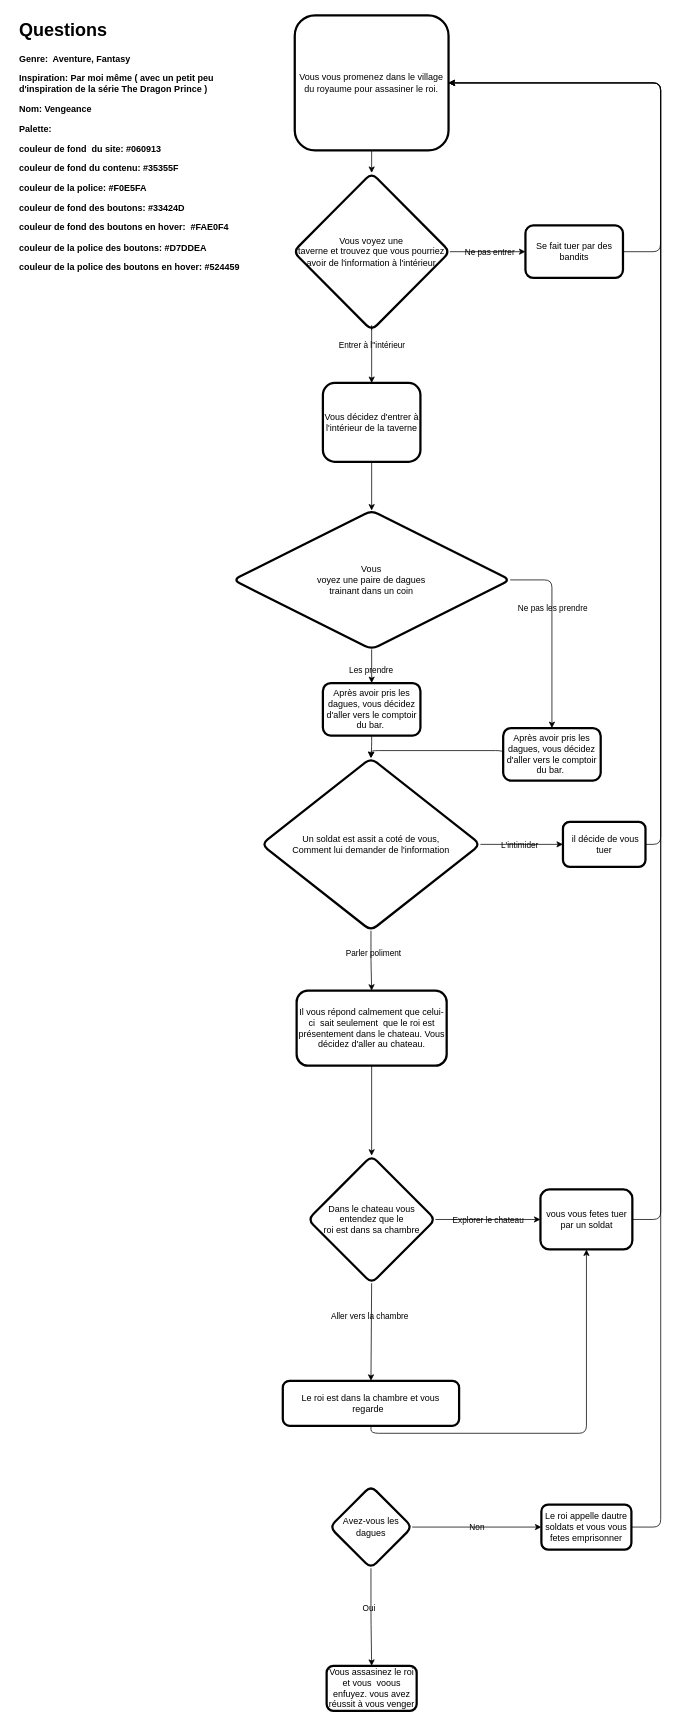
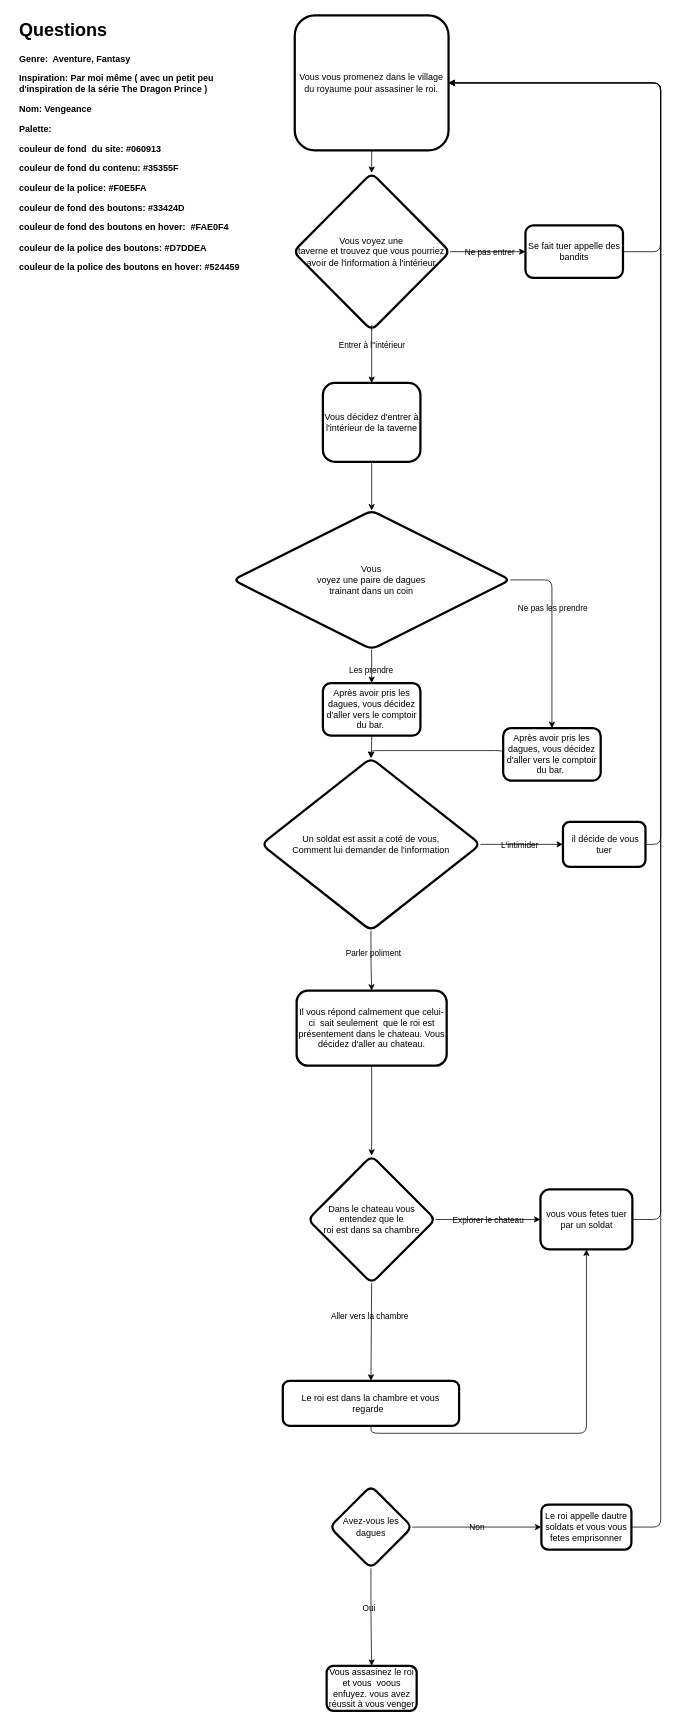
(574, 252) -> (574, 252)
